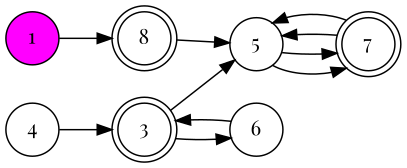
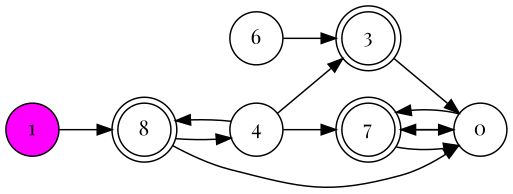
(256, 44) -> (480, 130)
none -> (211, 120)
none -> (302, 130)
(196, 140) -> none
none -> (196, 140)
